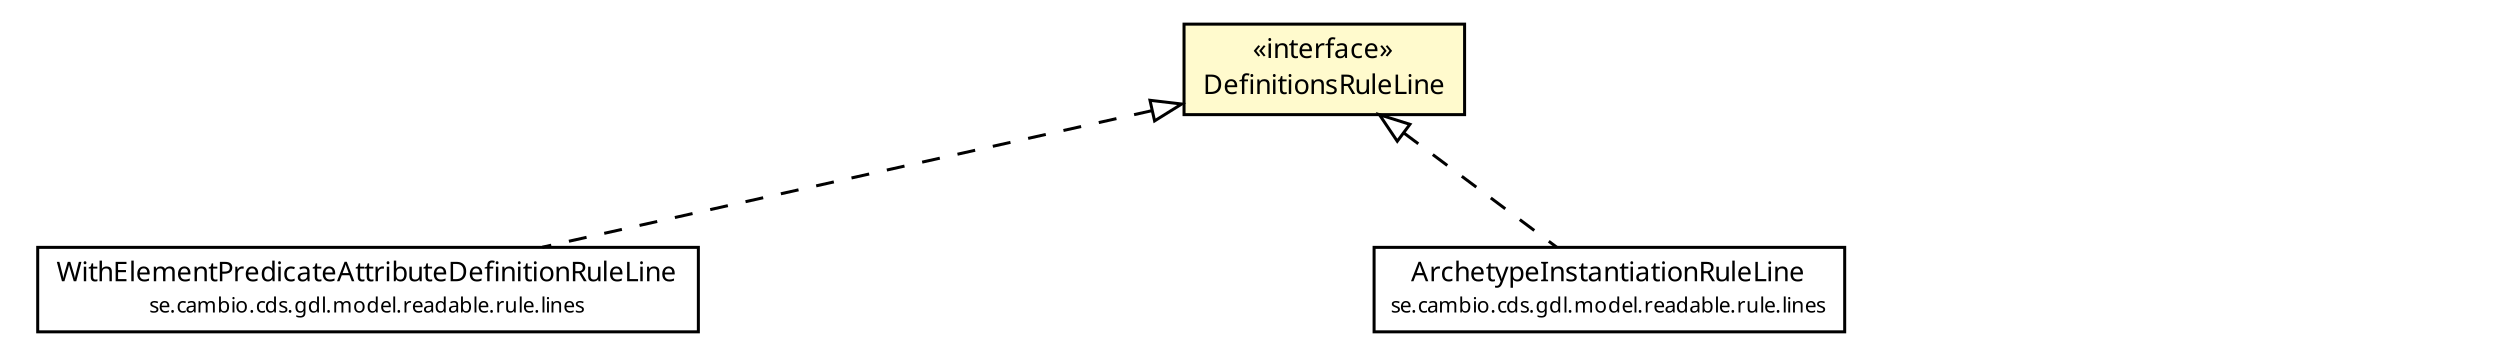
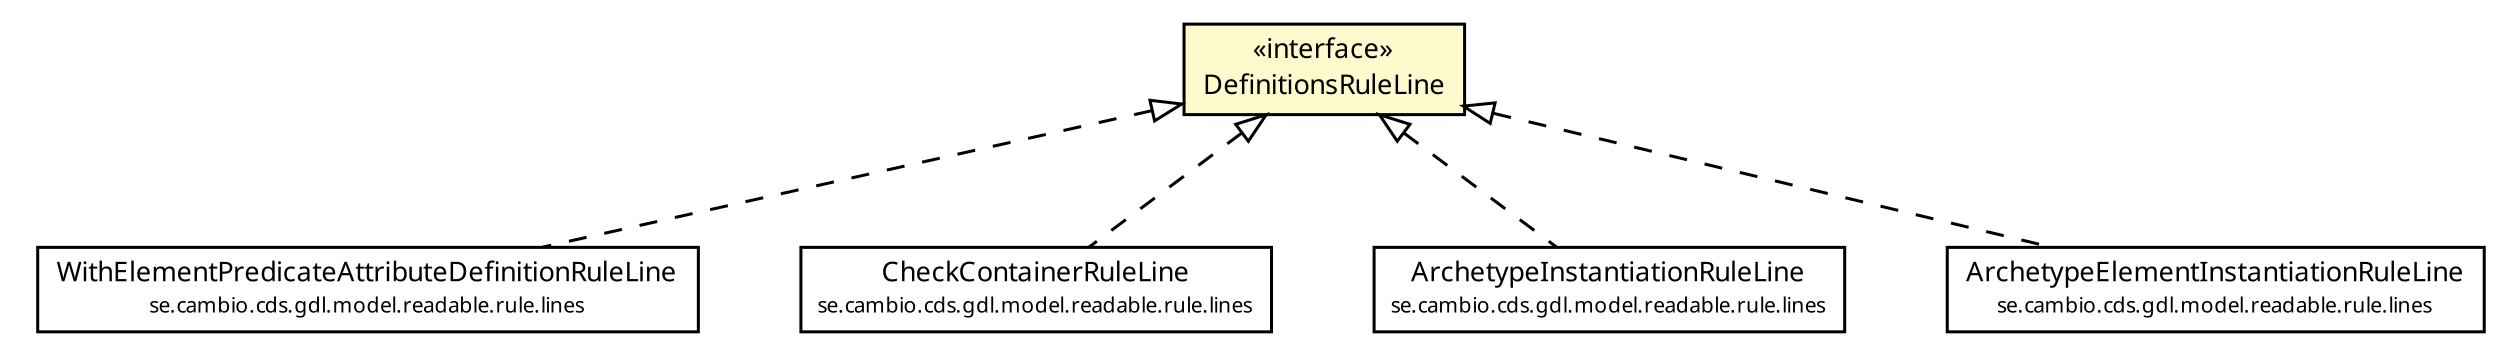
none -> (1036, 290)
none -> (2216, 290)
